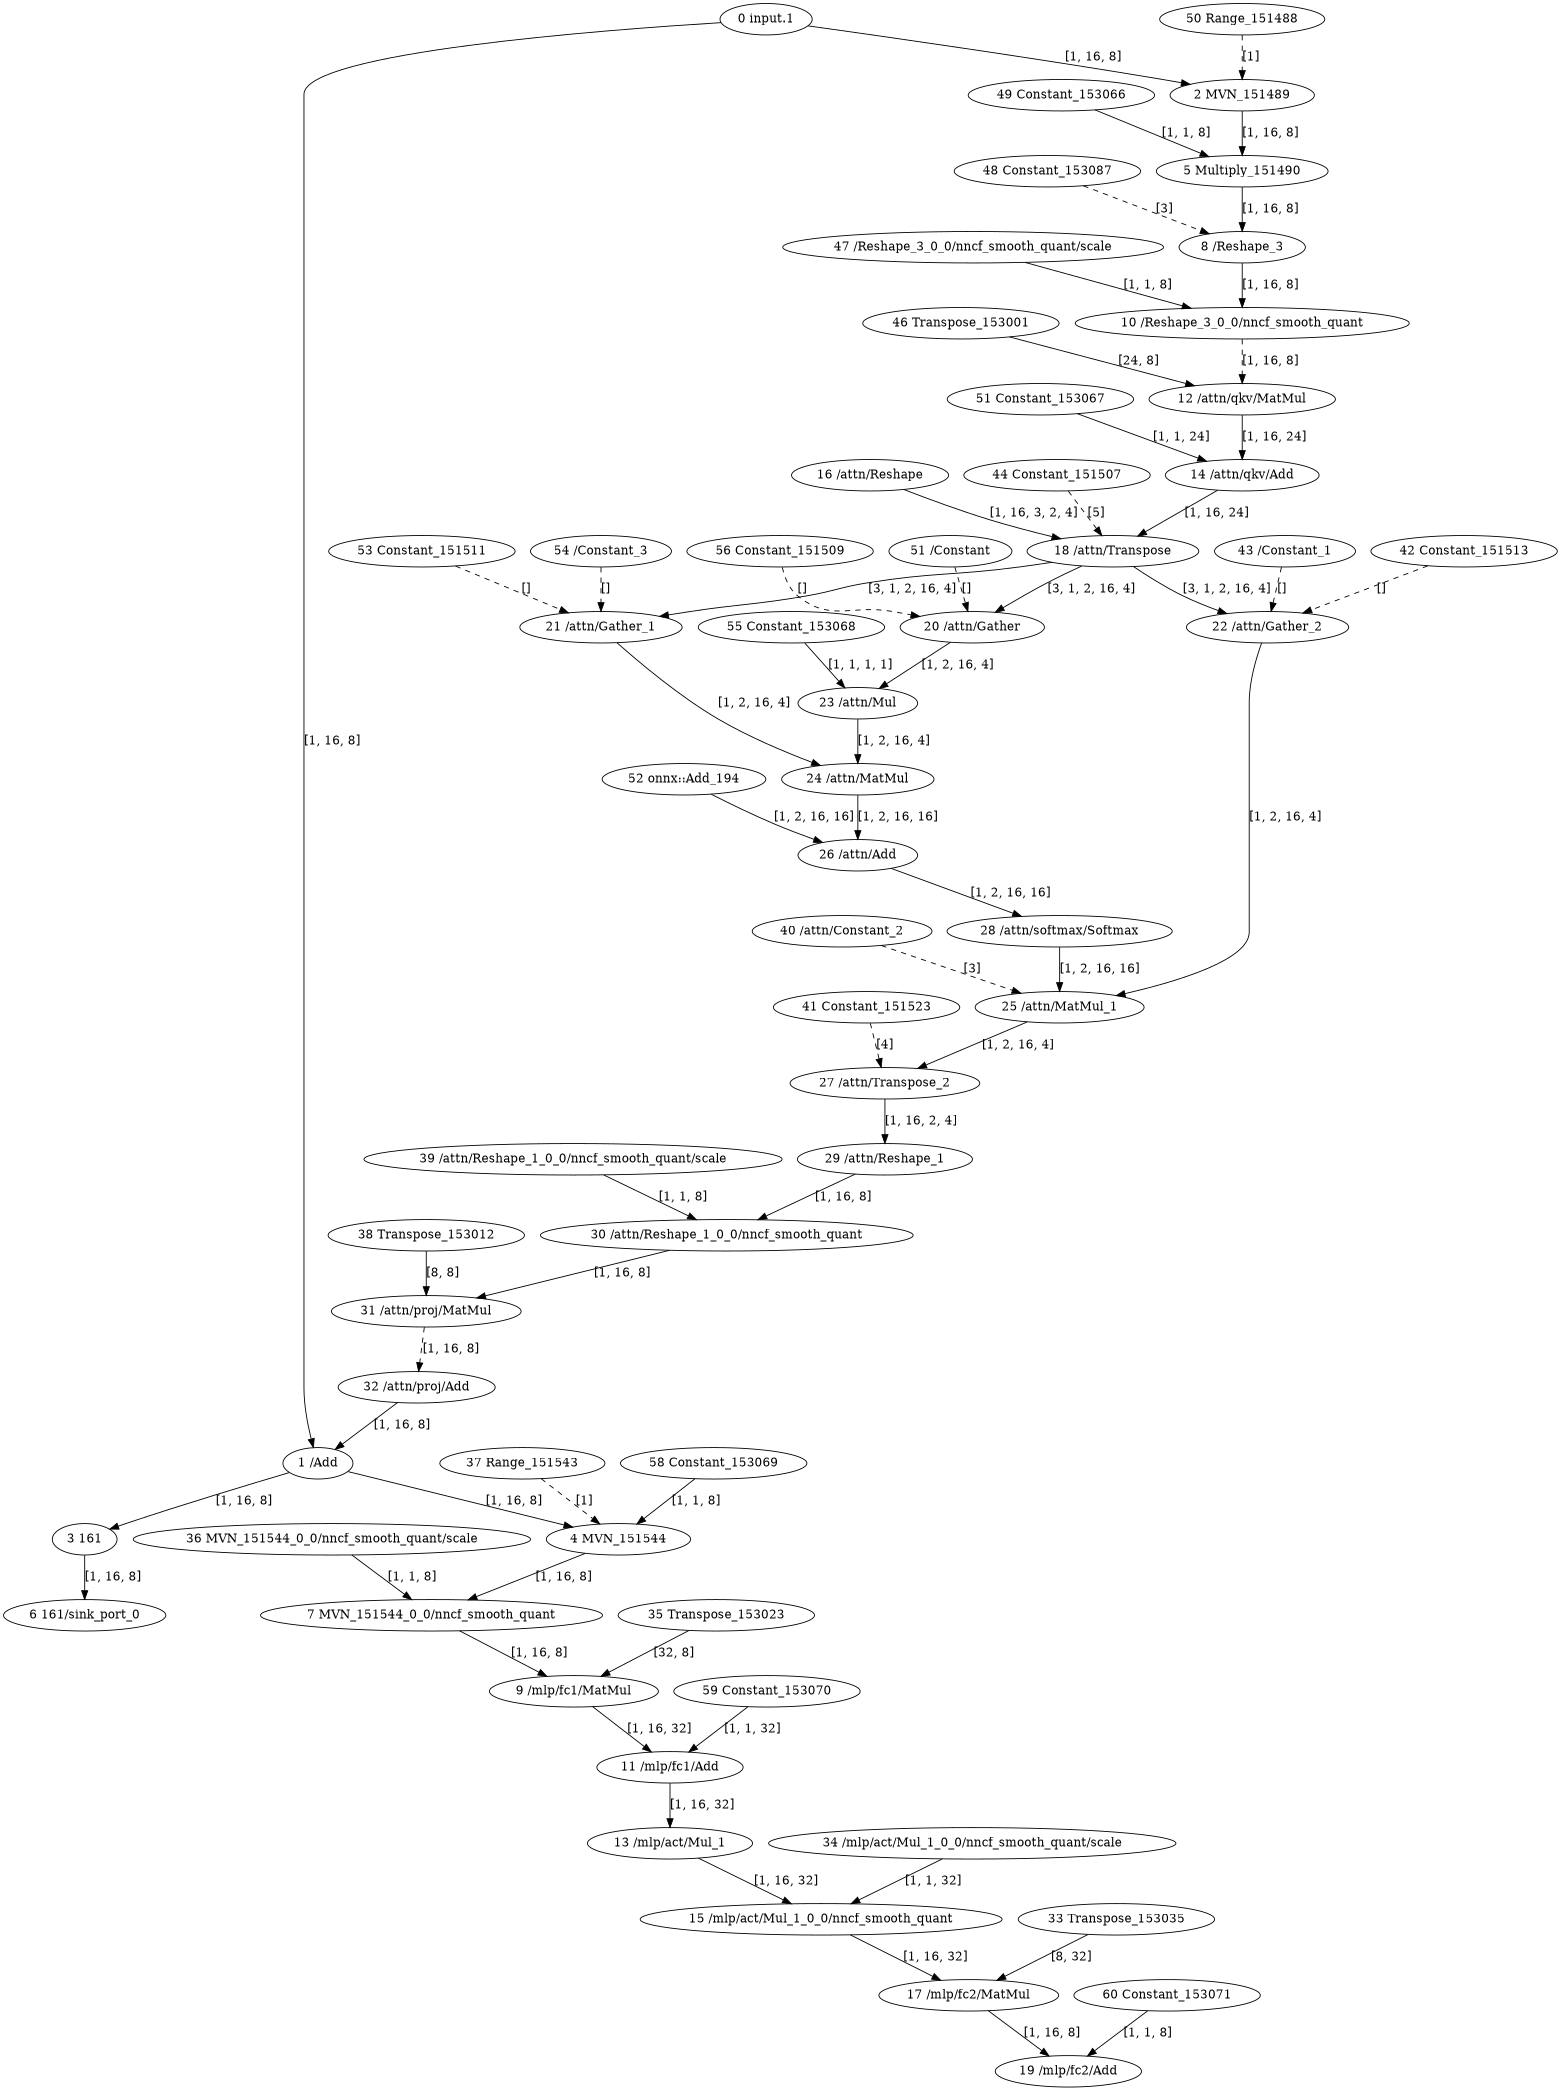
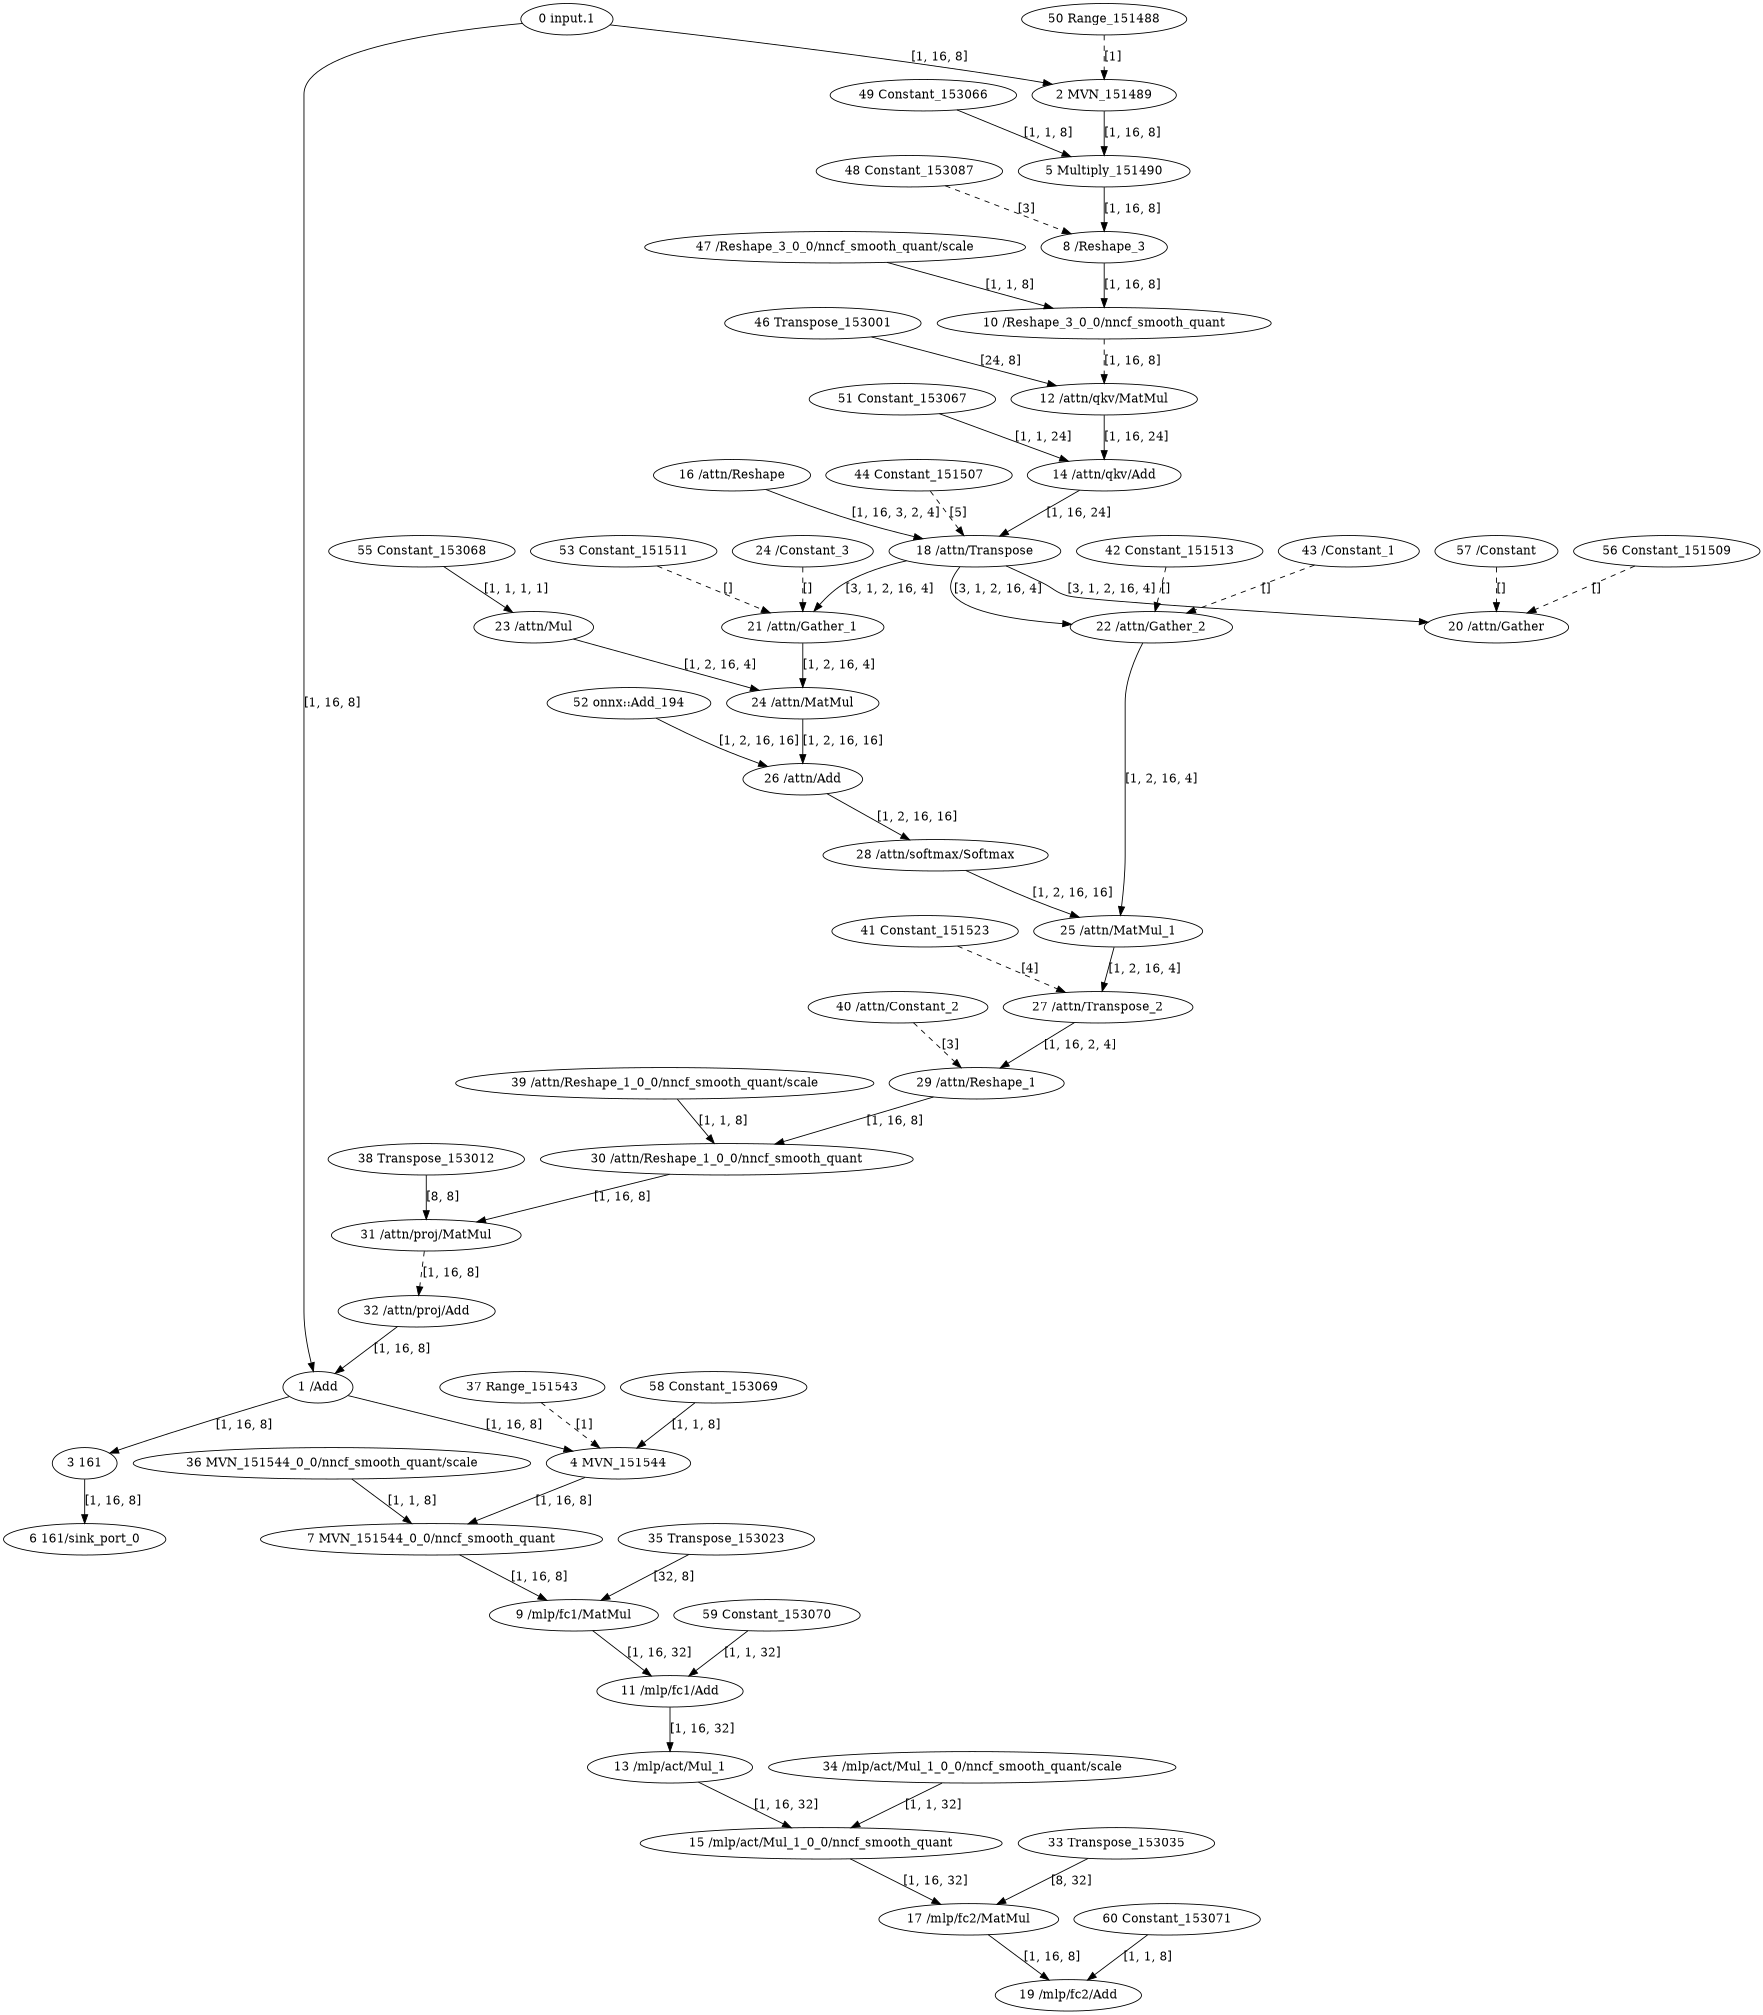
(601, 551) -> (803, 551)
(950, 551) -> (1496, 551)
(919, 663) -> none
(947, 968) -> (934, 1042)
